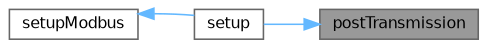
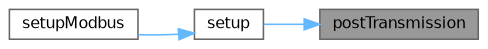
(174, 14) -> (158, 35)
